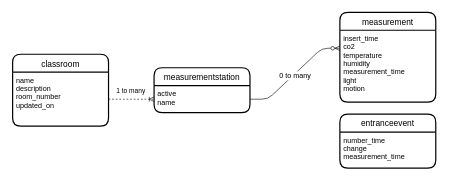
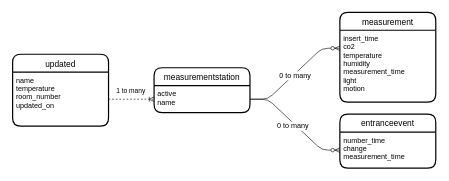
(60, 64) -> (60, 64)
(24, 80) -> (24, 80)
none -> (299, 129)
